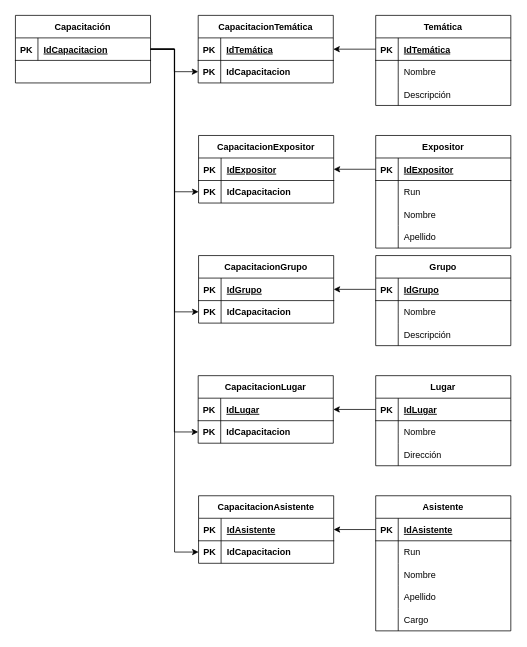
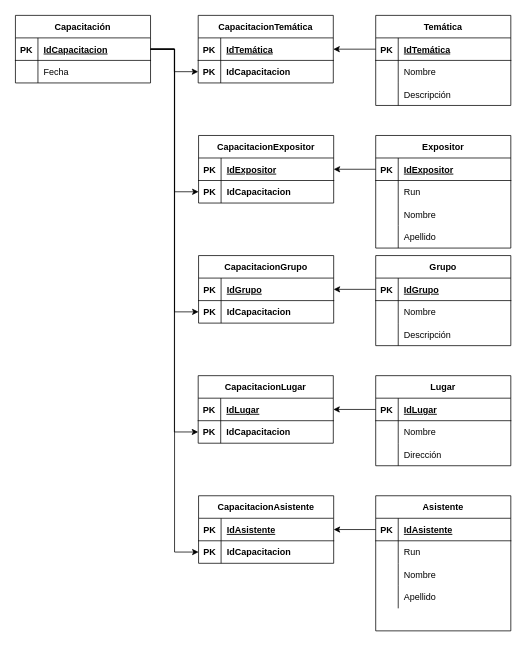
none -> (94, 72)
(454, 619) -> none
